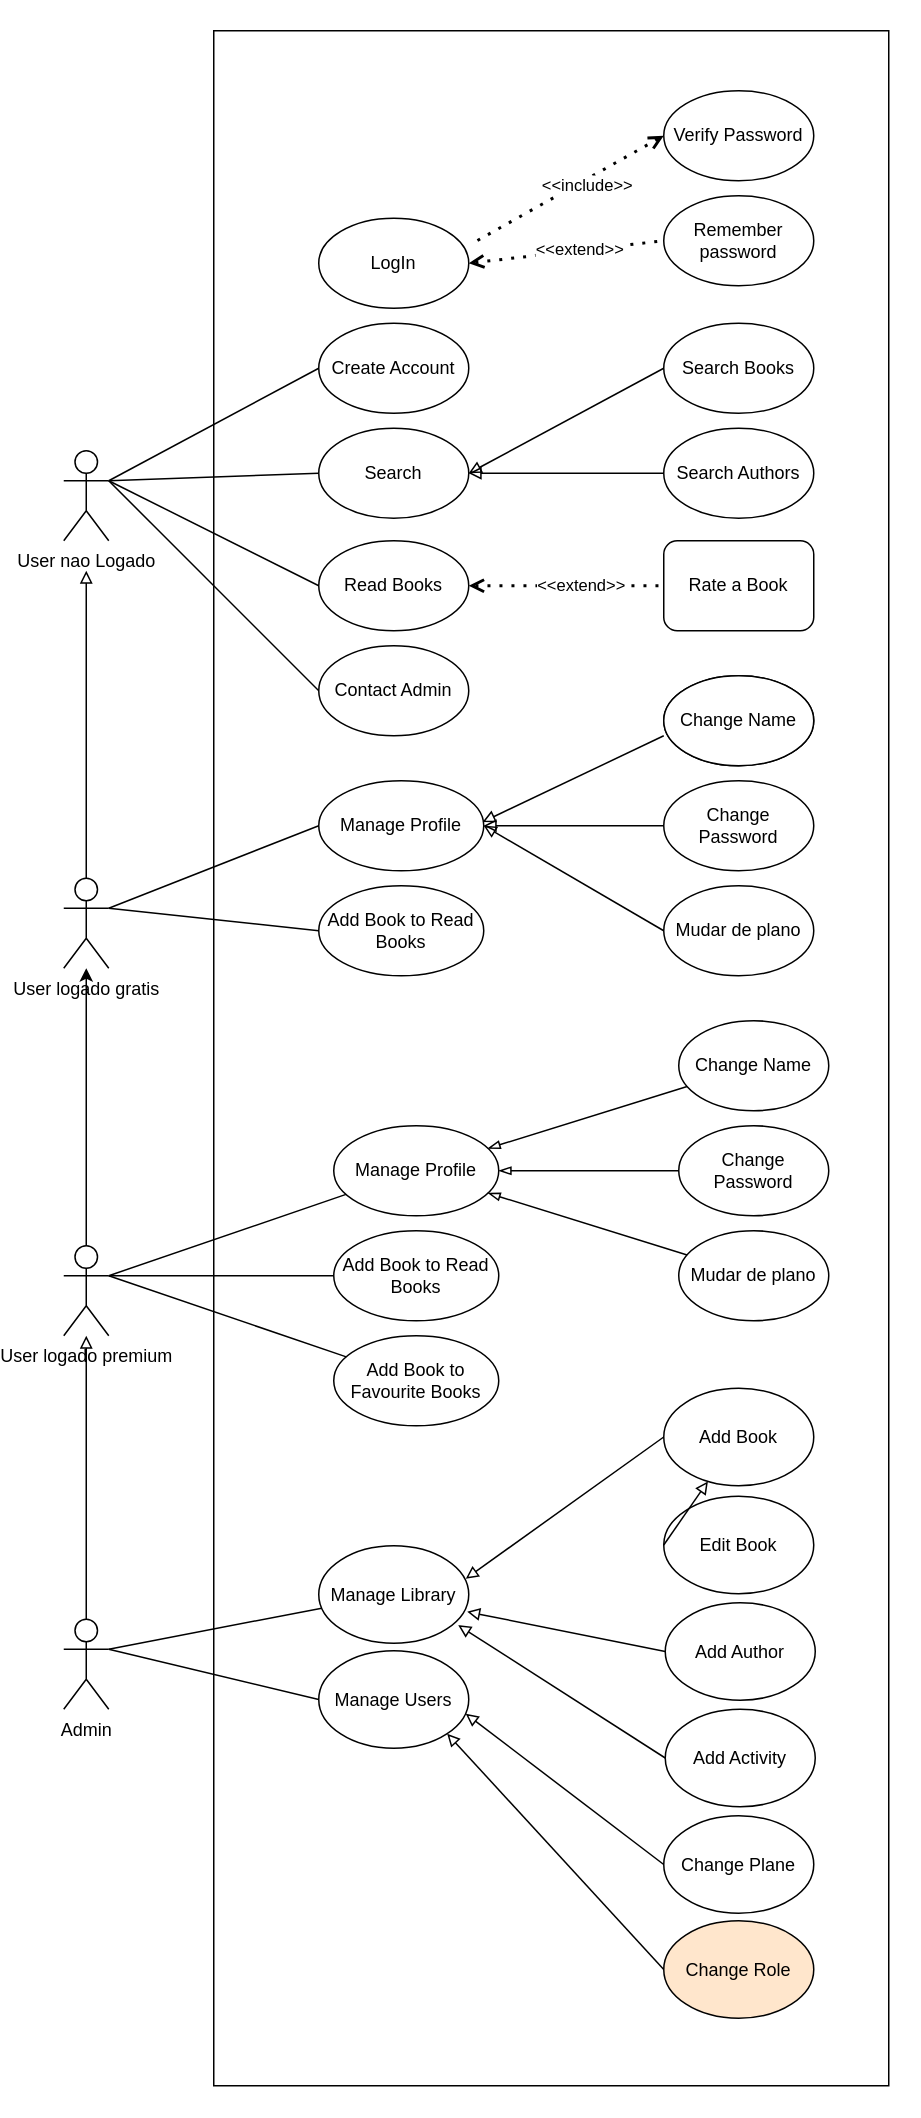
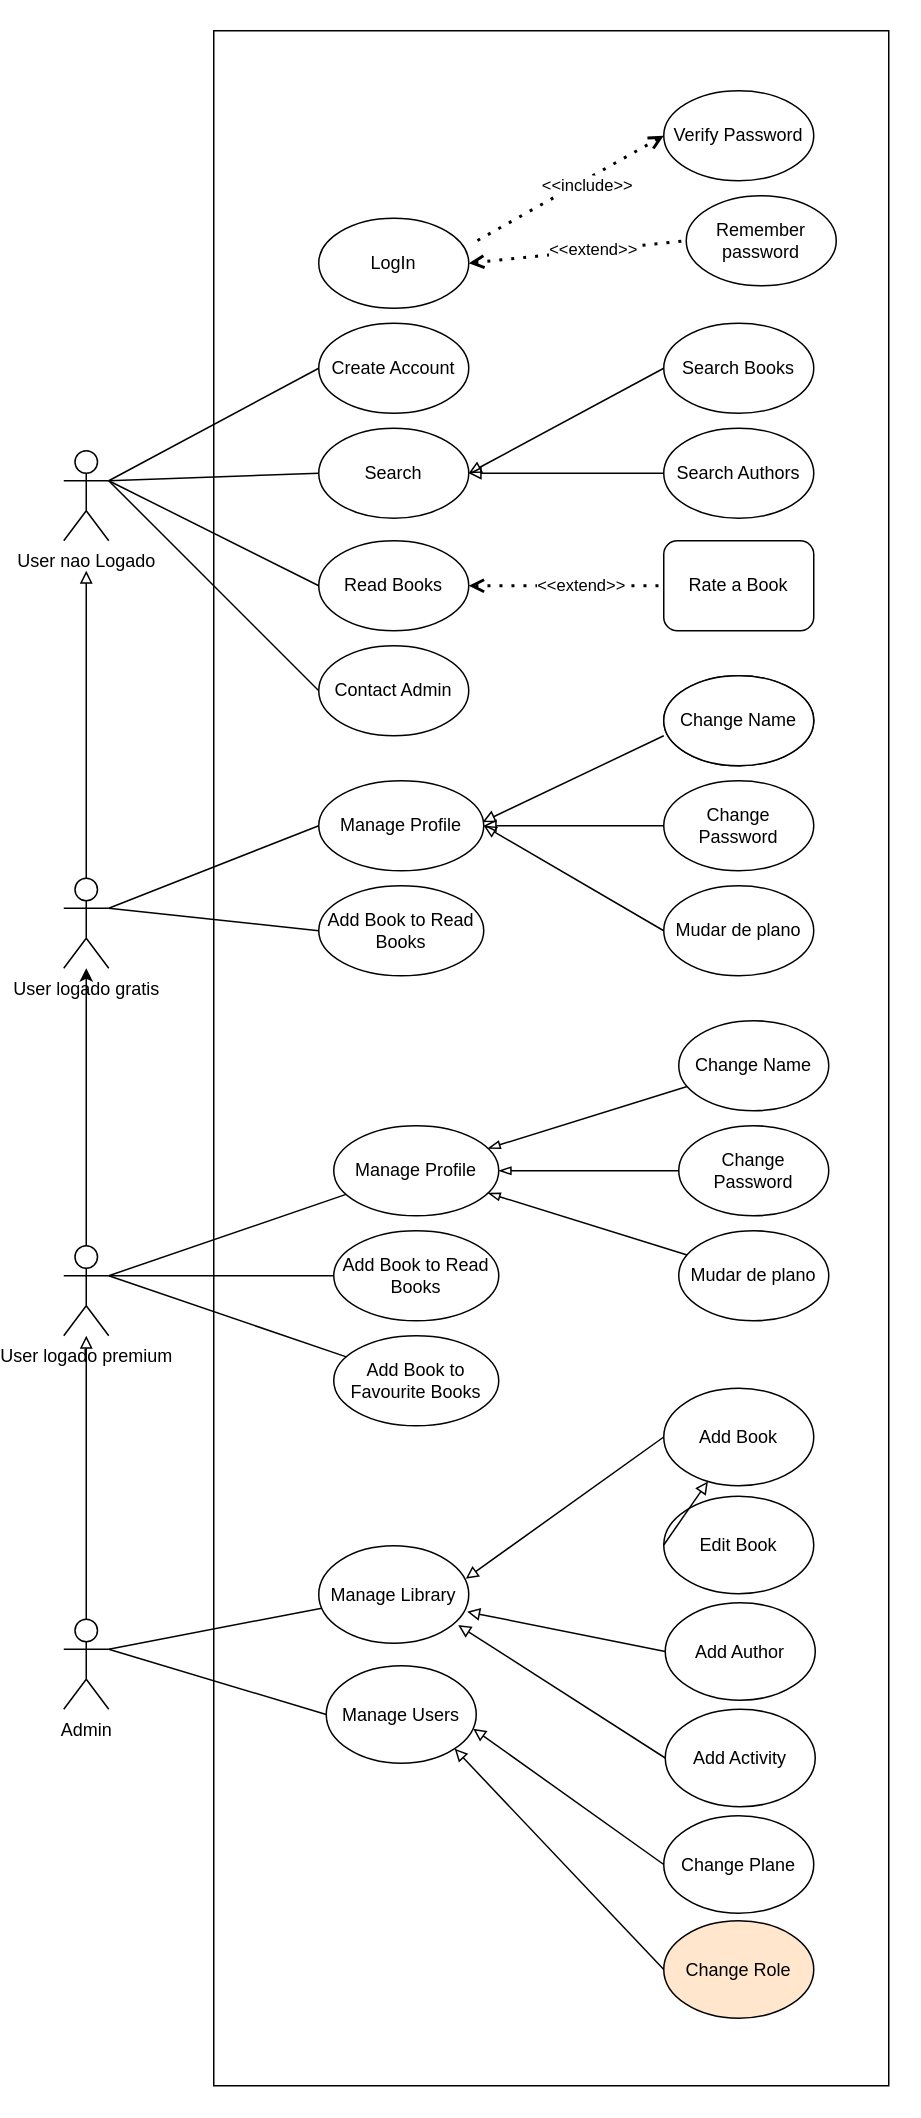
(739, 241) -> (761, 241)
(394, 1700) -> (401, 1715)
